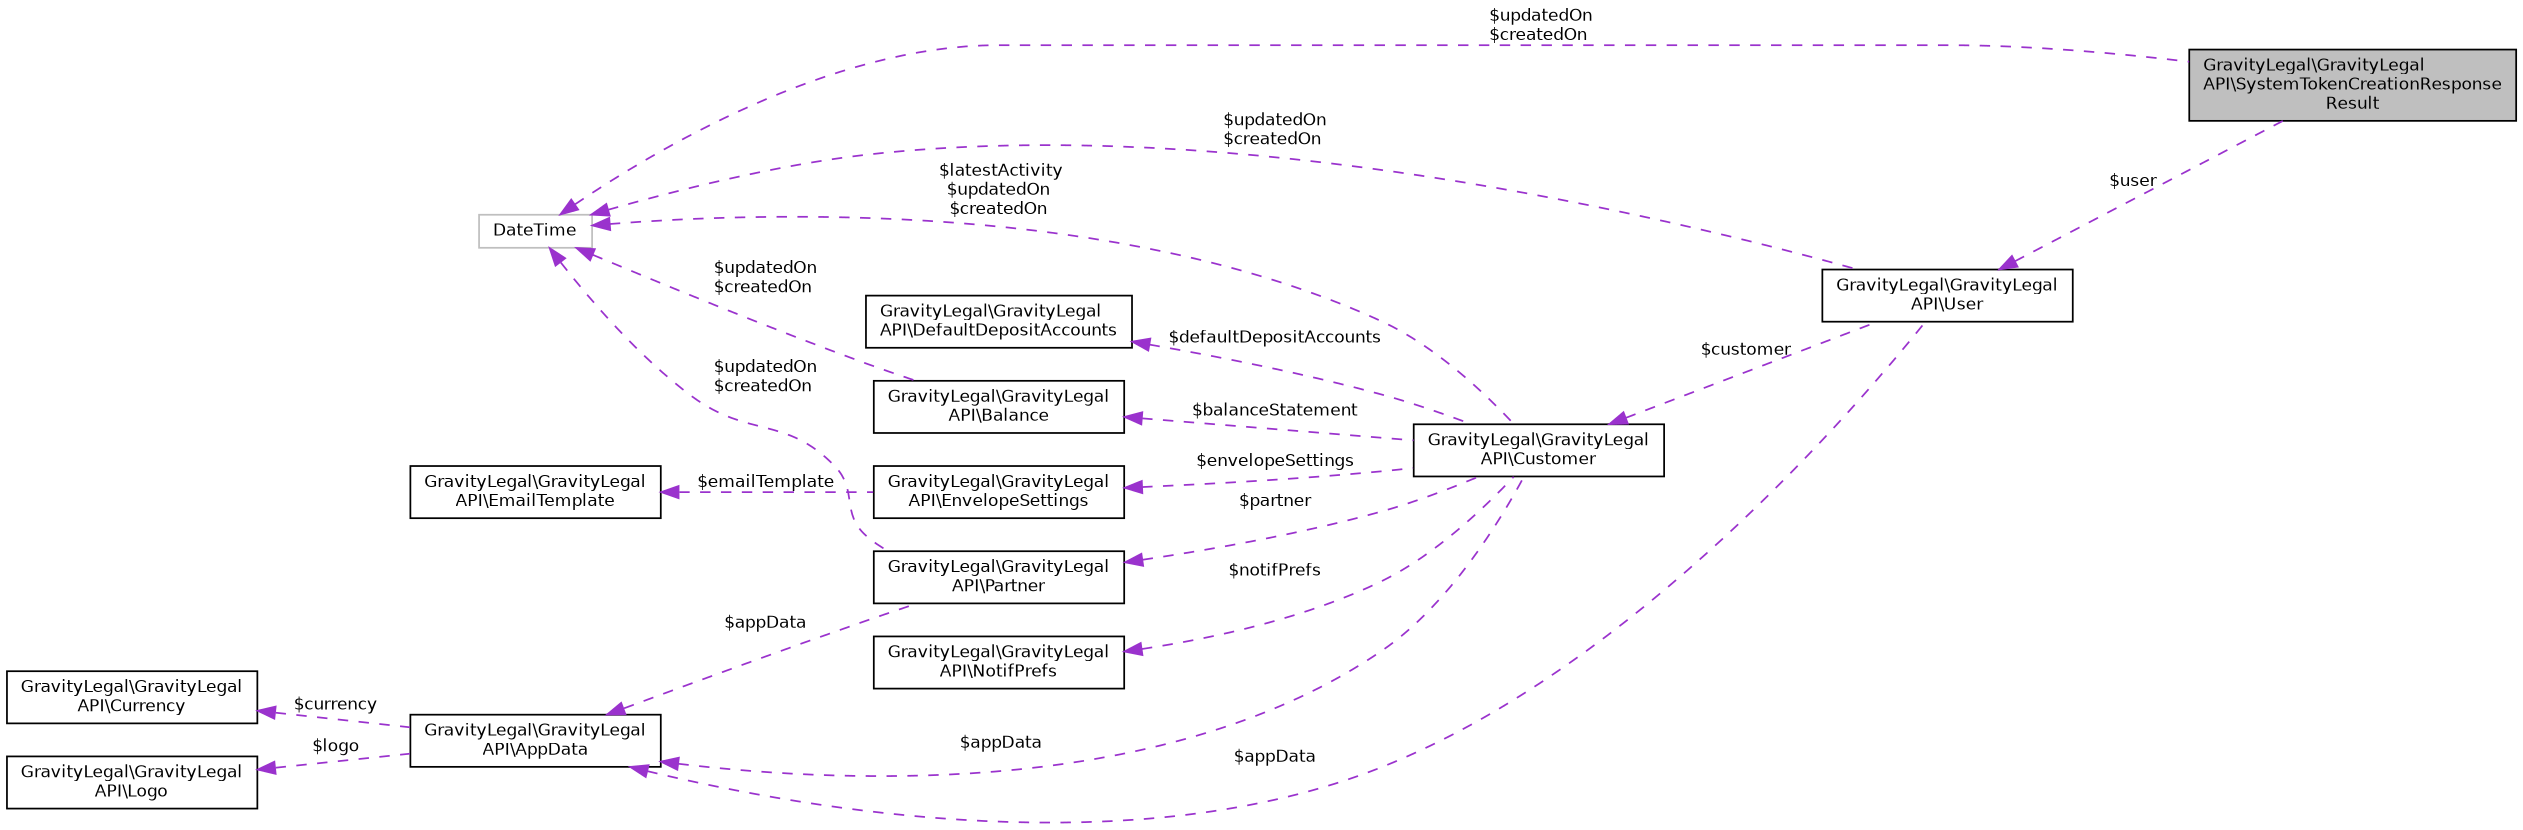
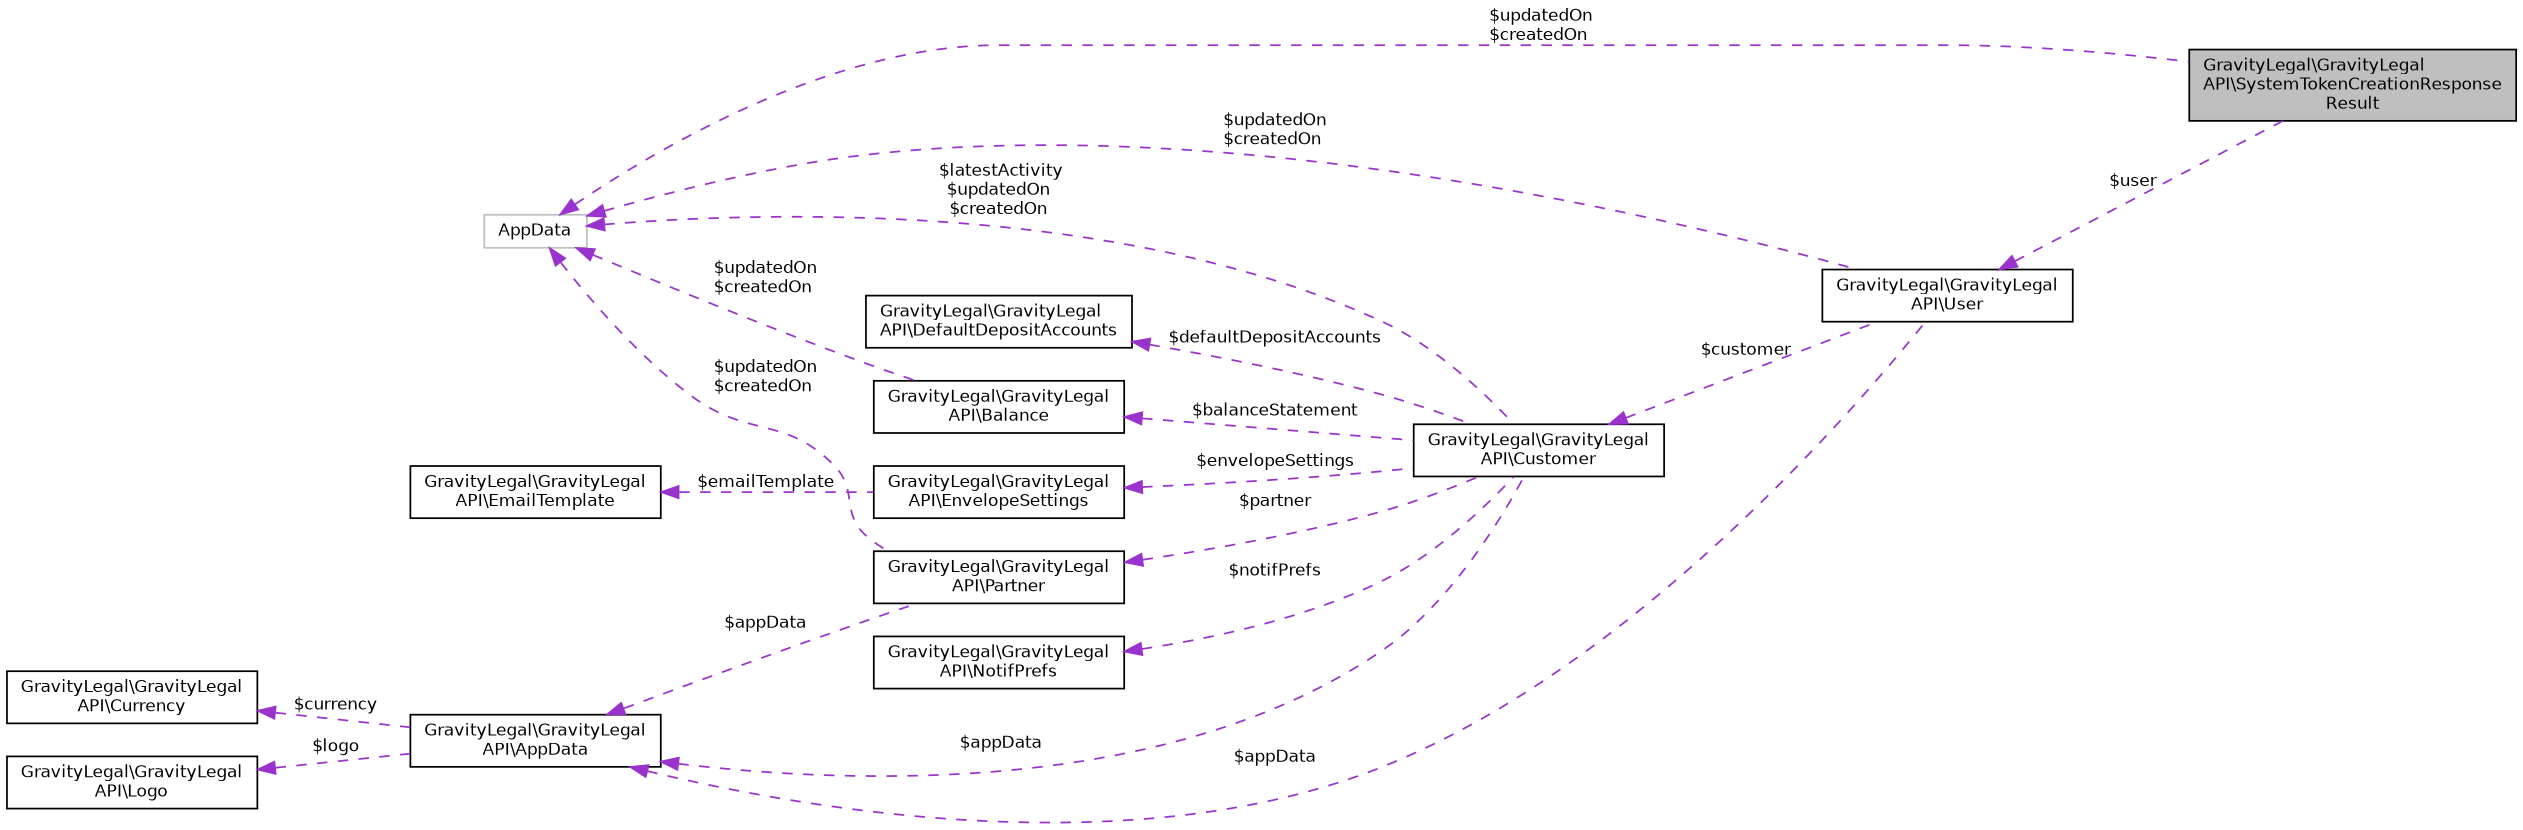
(536, 231) -> (536, 231)
